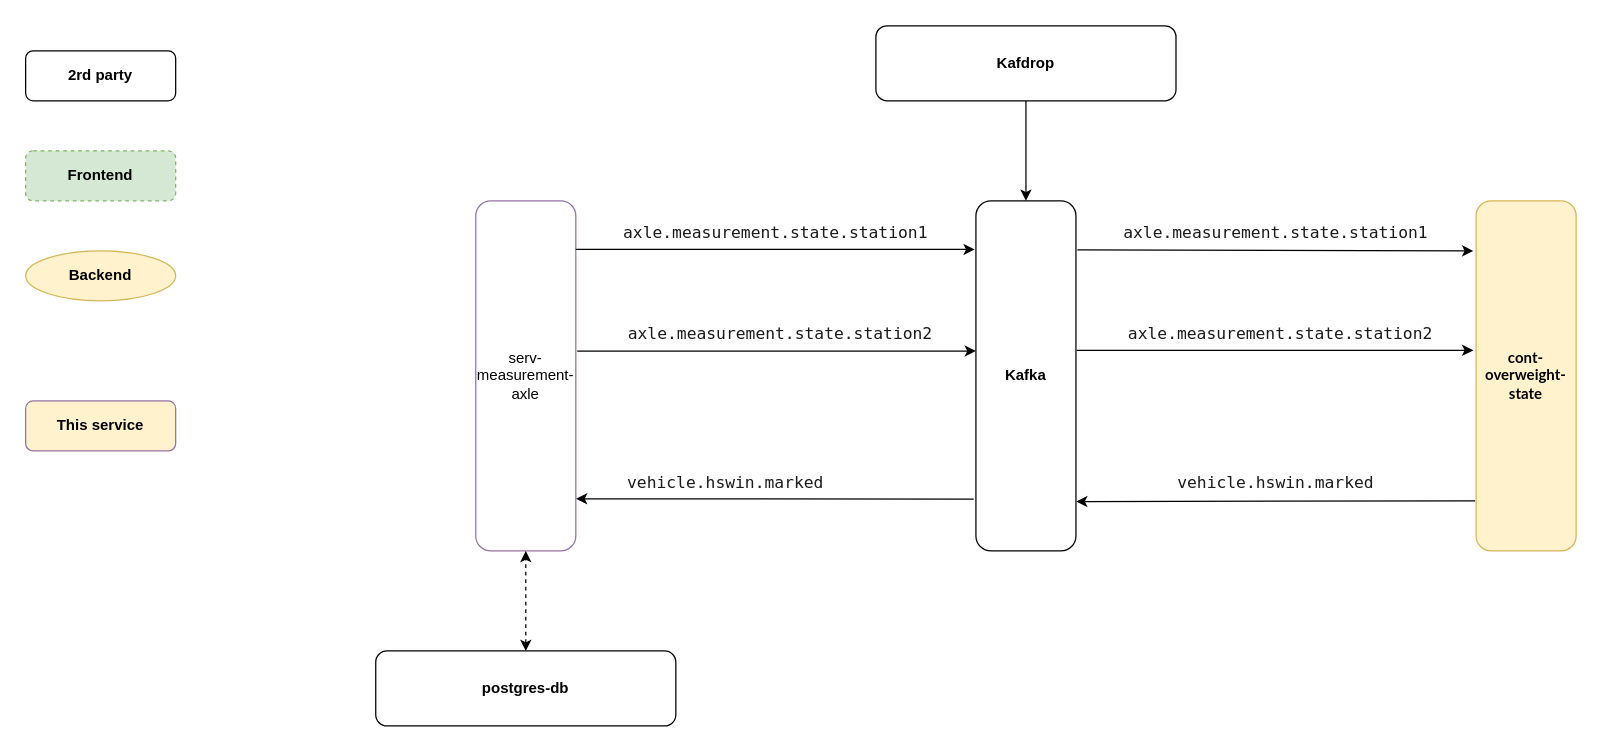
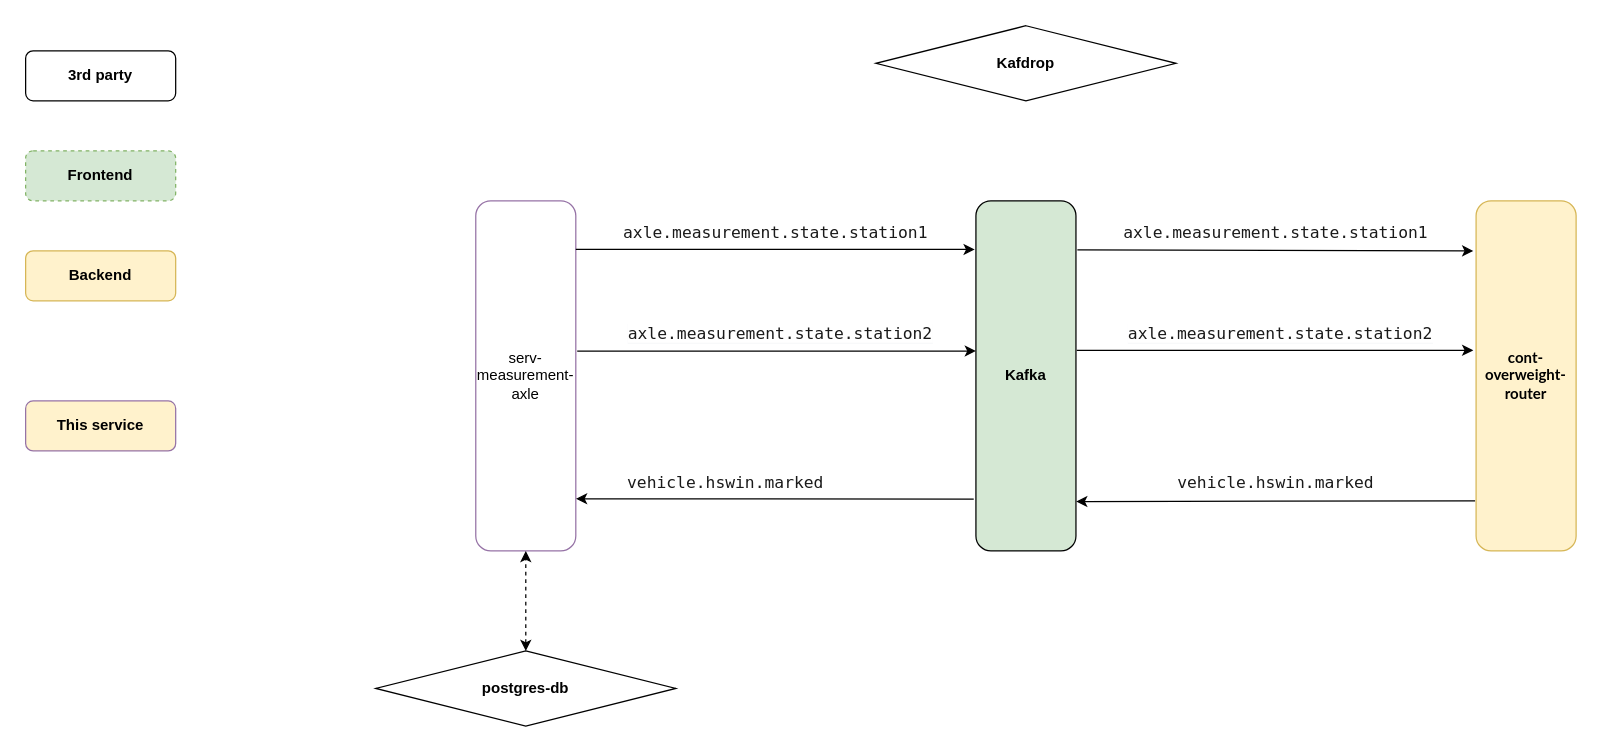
(1026, 63) -> (1026, 63)
(101, 76) -> (101, 76)
(1026, 147) -> none
(101, 276) -> (101, 276)
(1026, 376) -> (1026, 376)
(1526, 376) -> (1526, 376)
(526, 688) -> (526, 688)
